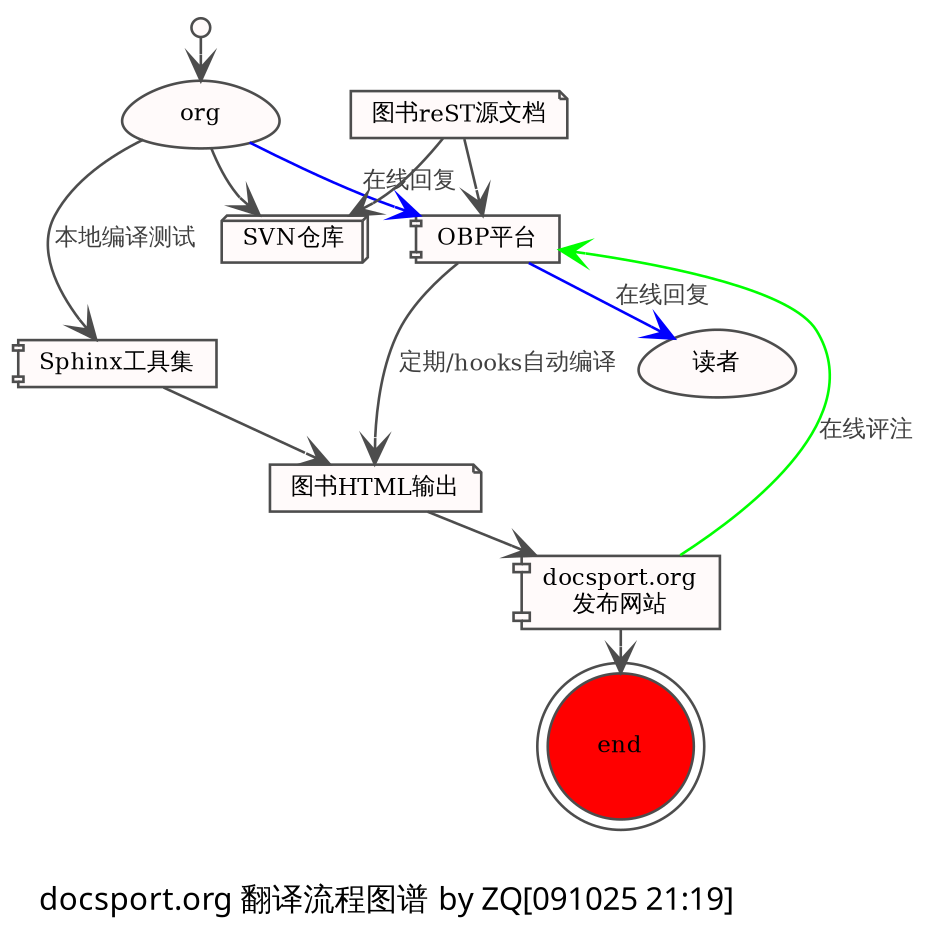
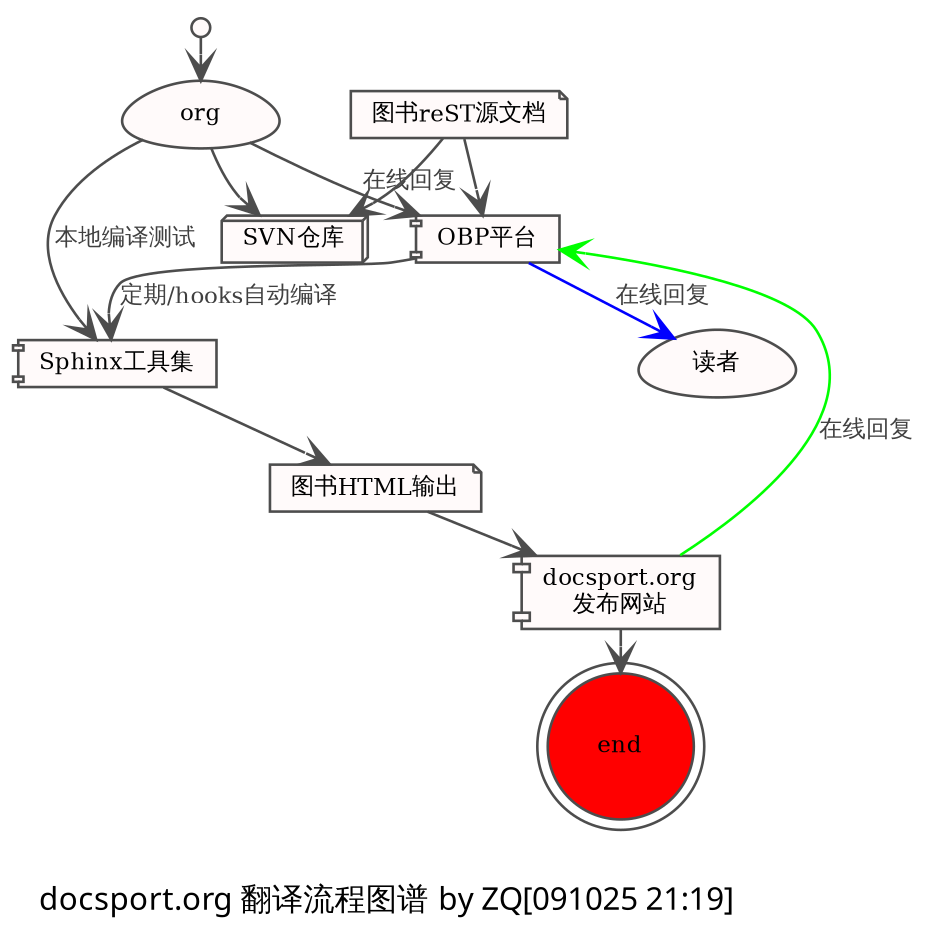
(321, 177) -> (321, 177)
(395, 340) -> (251, 267)
(867, 431) -> (867, 431)
